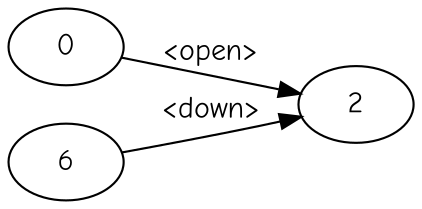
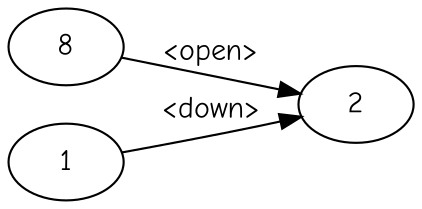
(66, 47) -> (66, 47)
(66, 162) -> (66, 162)
